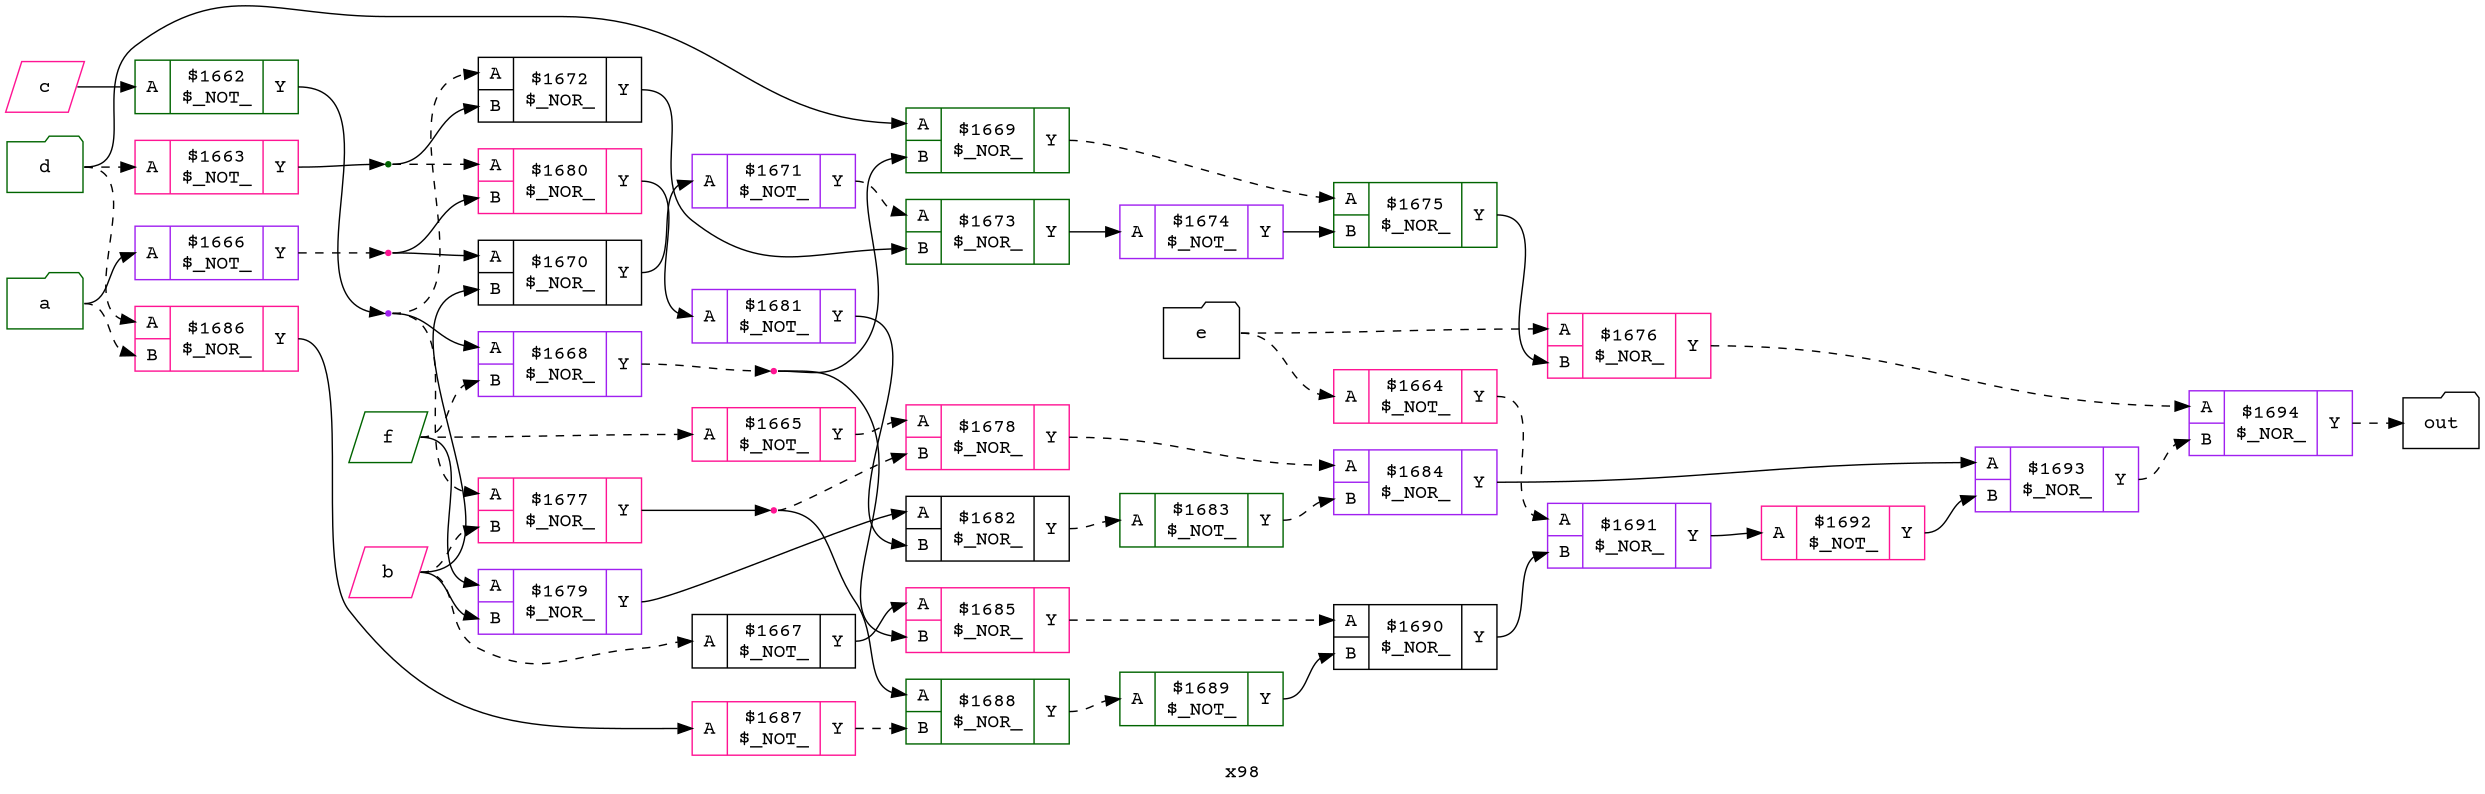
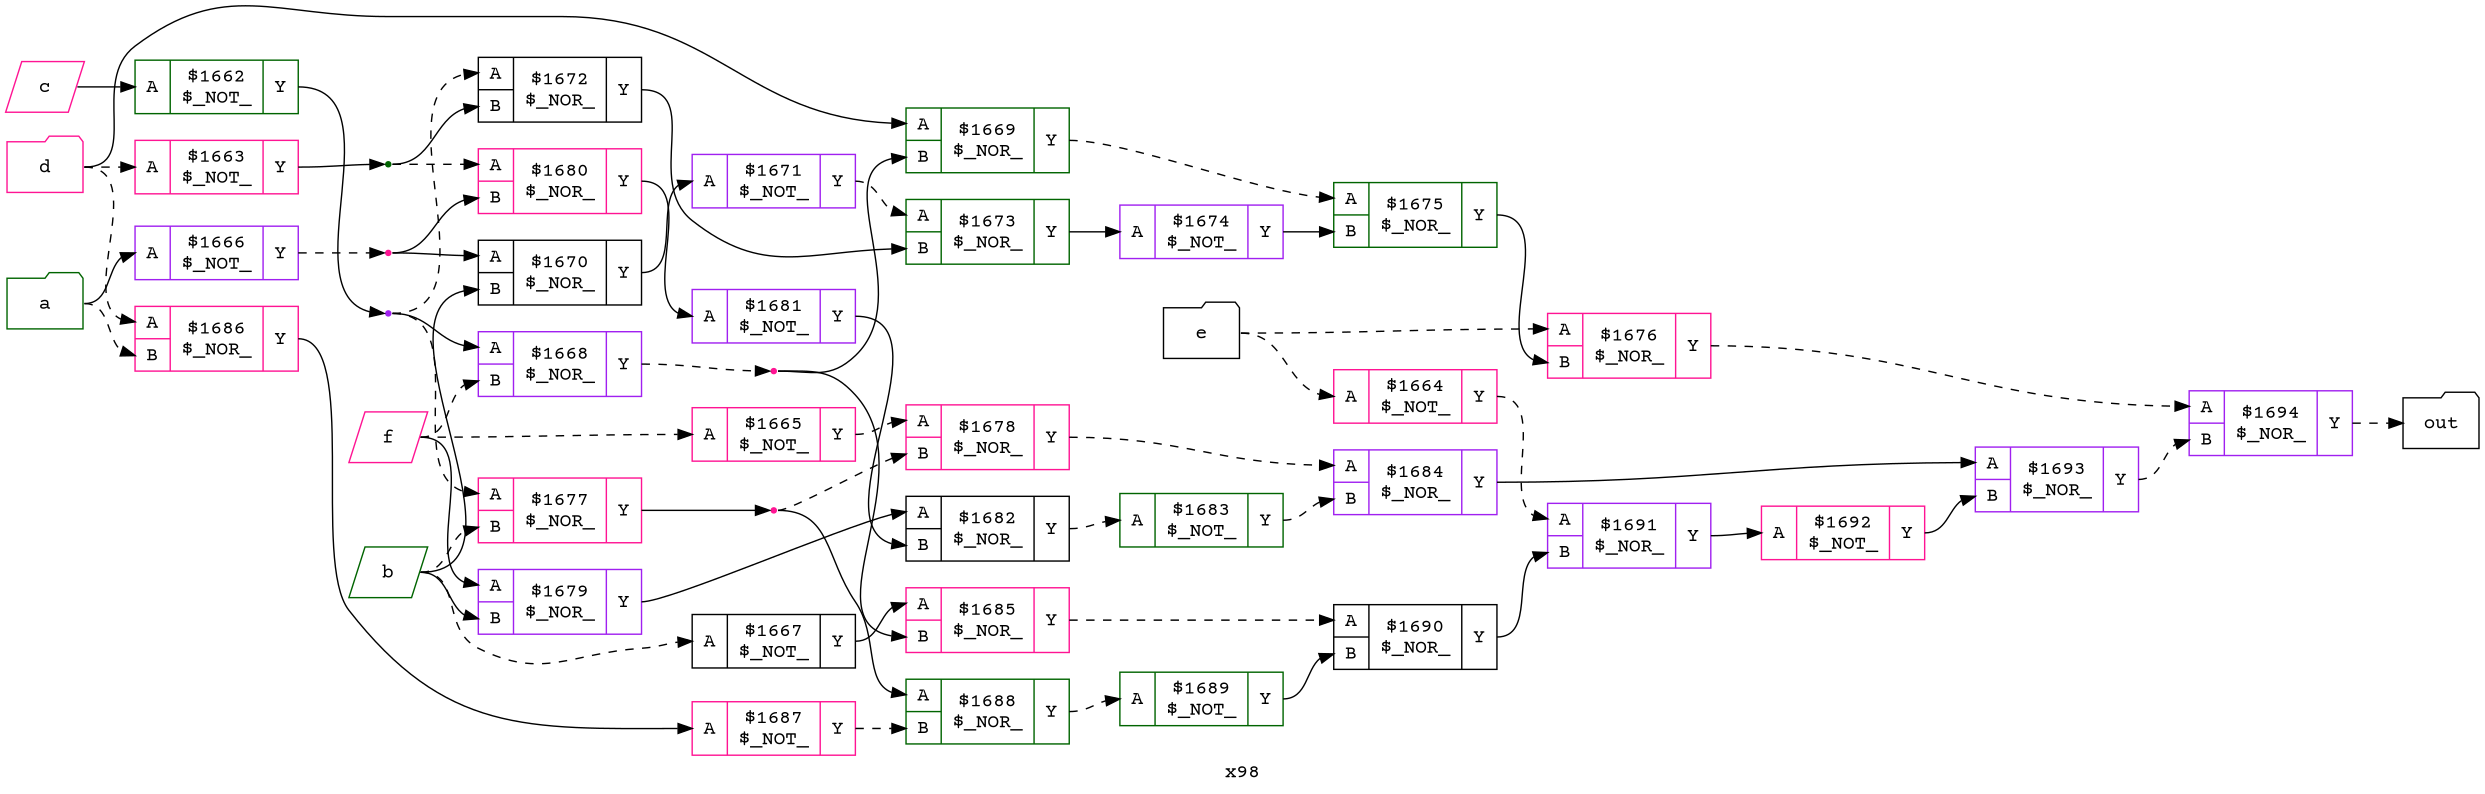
(45, 167) -> (45, 167)
(388, 437) -> (388, 437)
(388, 572) -> (388, 572)
